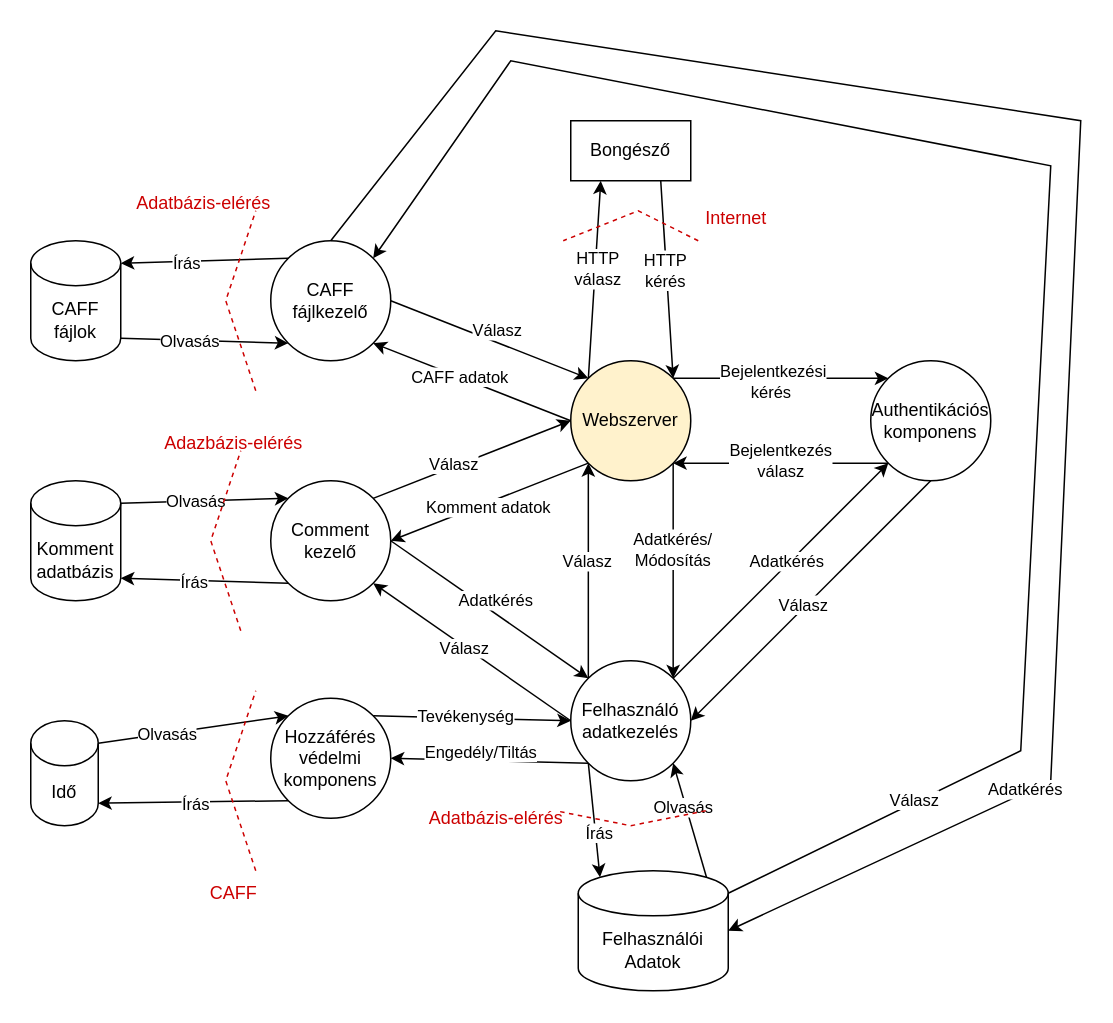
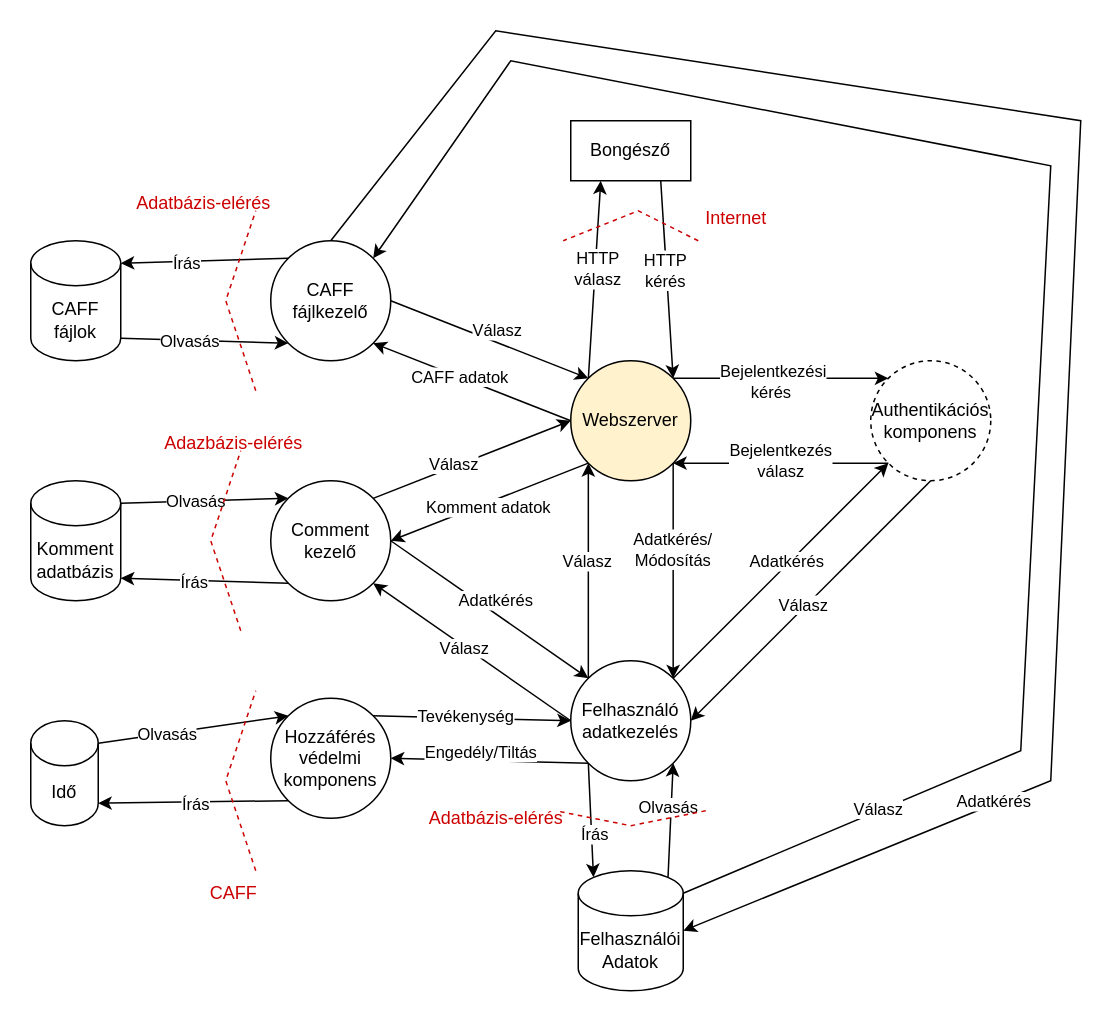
(931, 421) -> (931, 421)
(653, 931) -> (631, 931)
